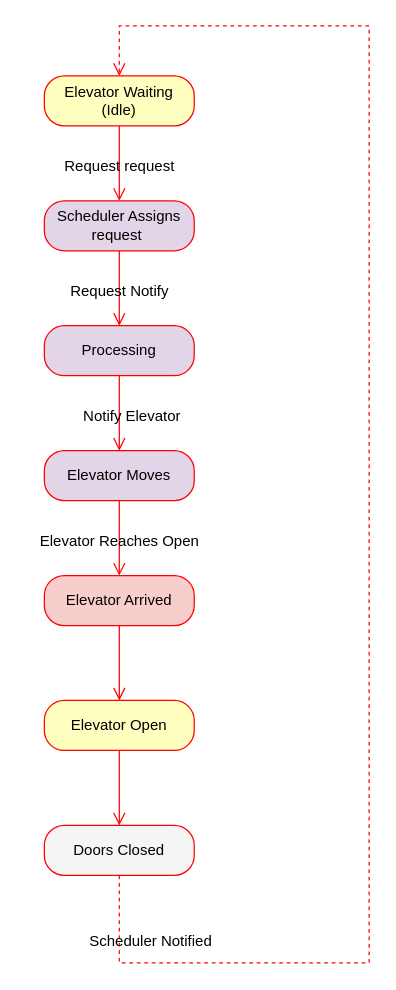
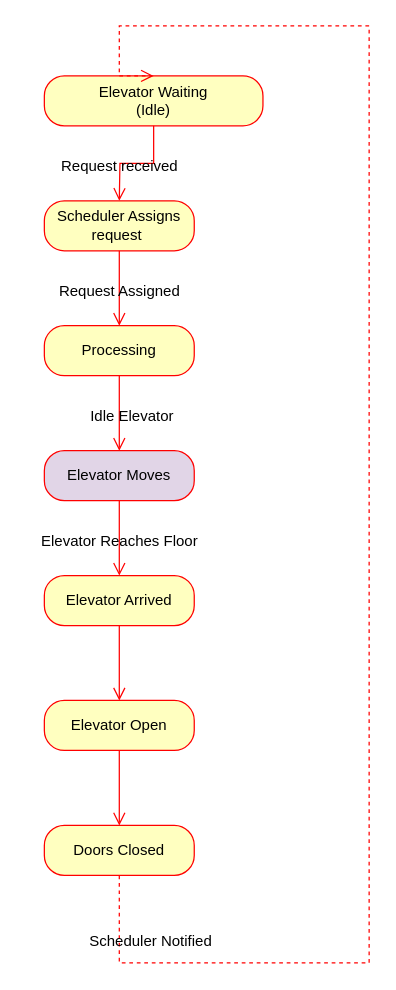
(119, 101) -> (154, 101)
(120, 167) -> (120, 167)
(119, 226) -> (119, 226)
(120, 292) -> (120, 292)
(119, 351) -> (119, 351)
(133, 417) -> (133, 417)
(120, 542) -> (120, 542)
(119, 601) -> (119, 601)
(119, 851) -> (119, 851)
